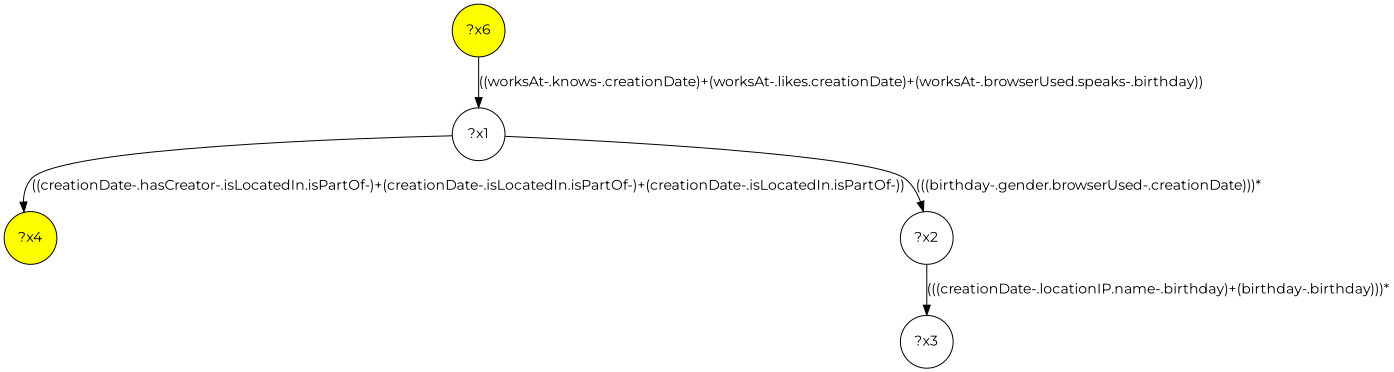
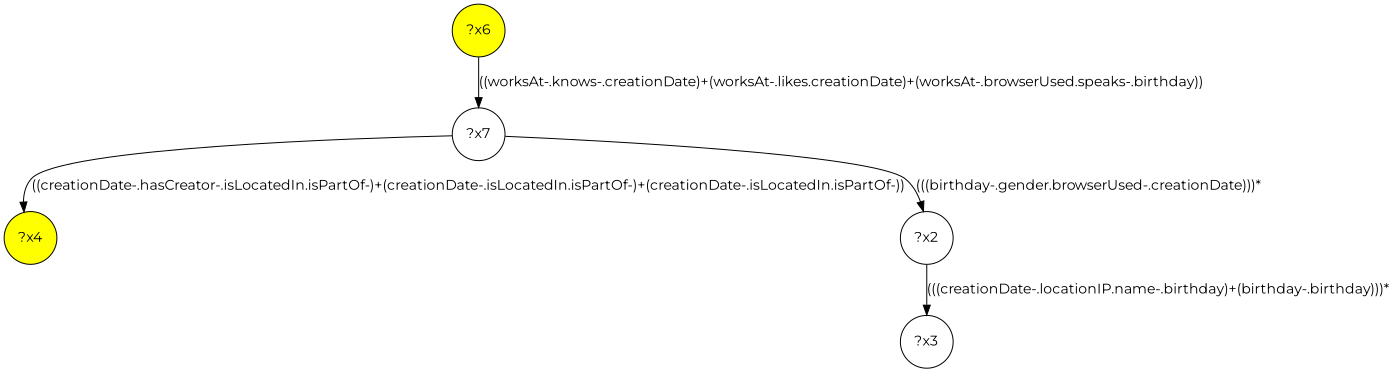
(479, 134) -> (479, 134)
